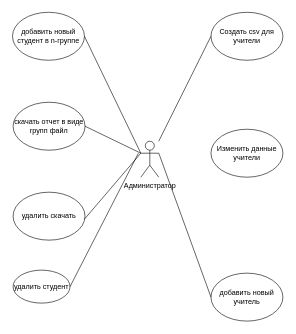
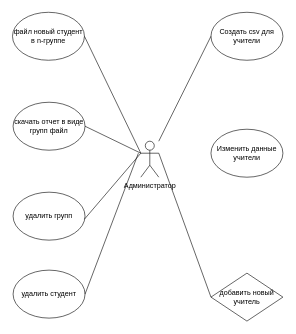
(48, 36) -> (48, 36)
(49, 216) -> (49, 216)
(41, 287) -> (49, 294)
(247, 297) -> (247, 297)
